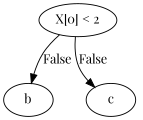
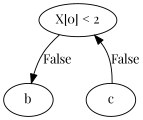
(77, 61) -> (110, 62)
